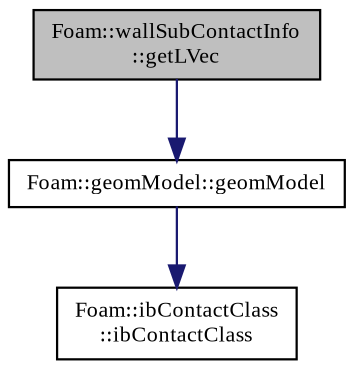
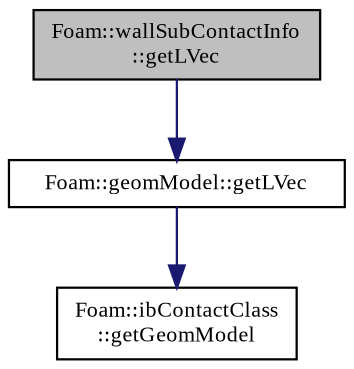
(177, 184) -> (177, 184)
(177, 324) -> (177, 324)
